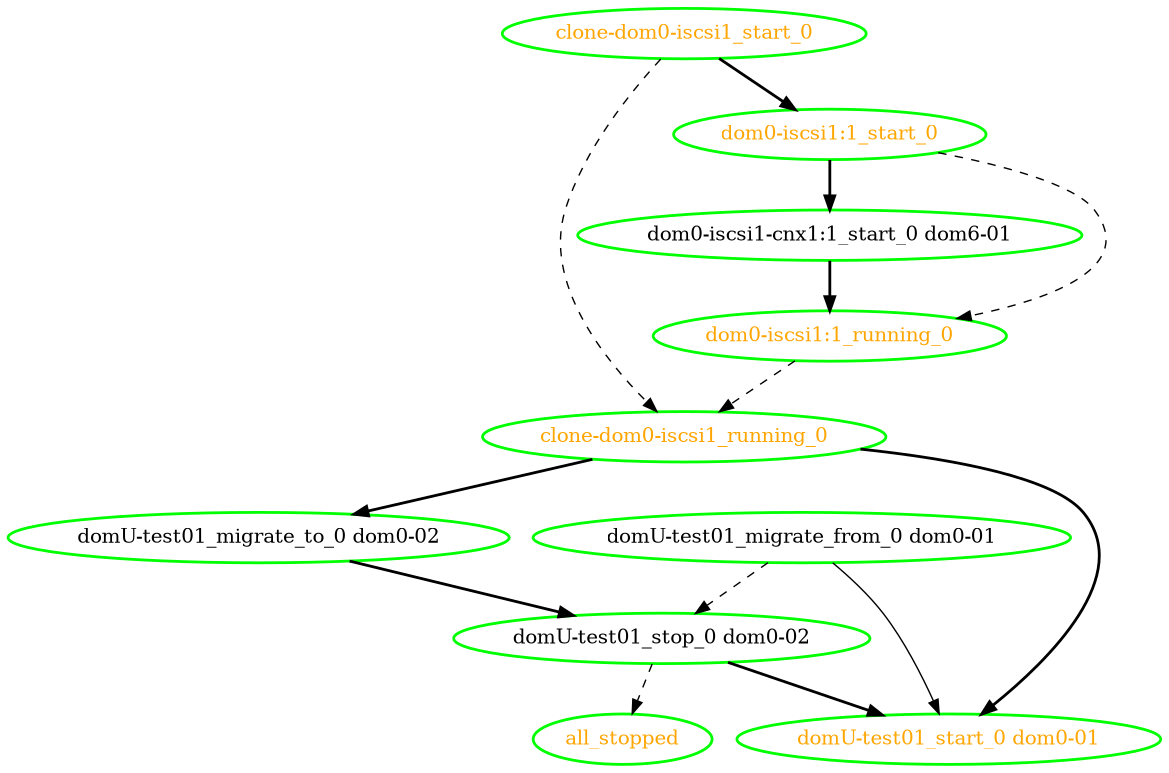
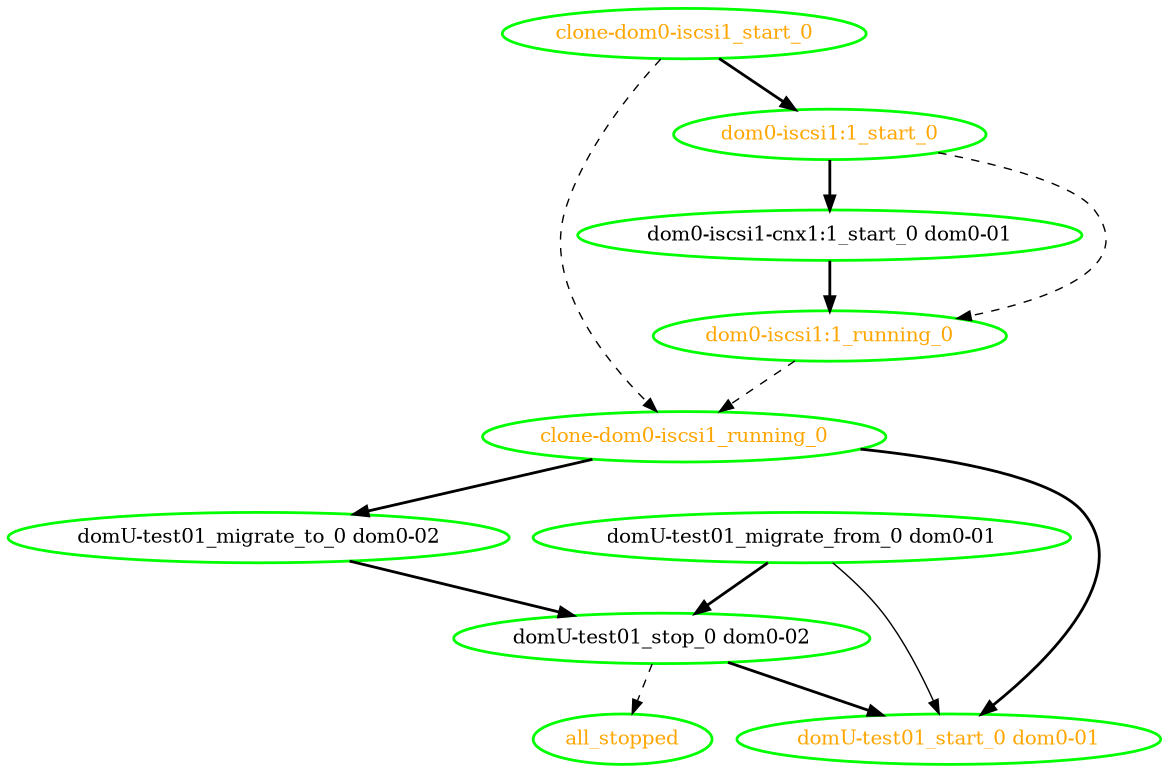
(830, 235) -> (830, 235)
(738, 584) -> (738, 584)
